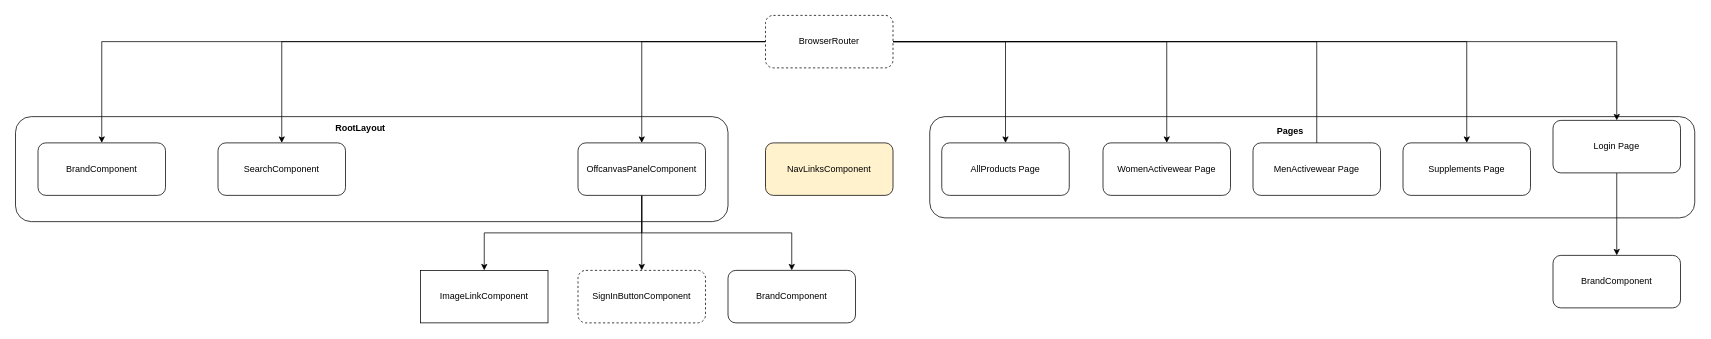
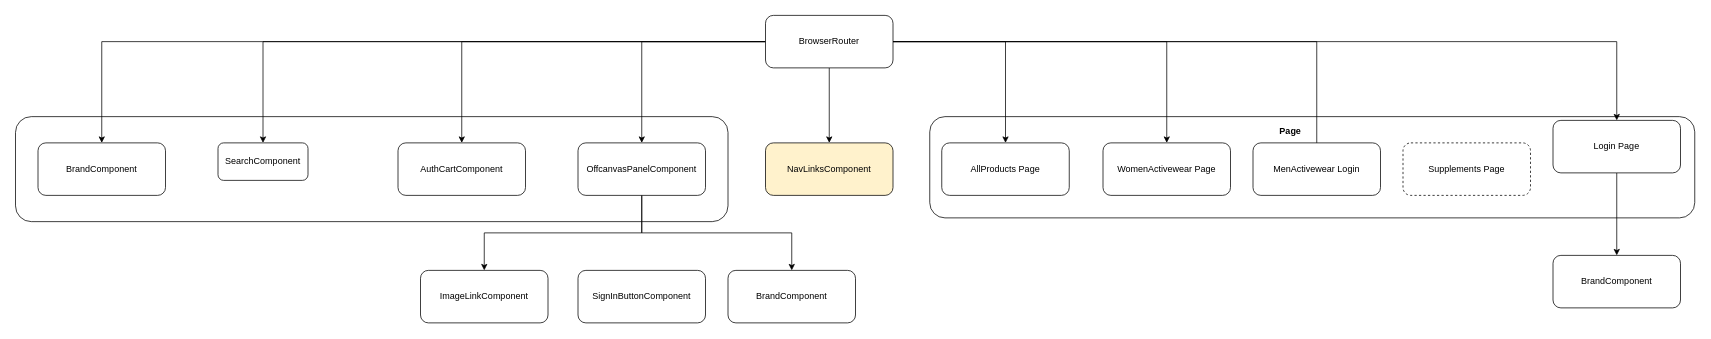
(829, 42) -> (829, 42)
none -> (462, 90)
(1467, 90) -> none
none -> (829, 103)
(360, 128) -> none
(1290, 132) -> (1290, 132)
(282, 169) -> (263, 162)
none -> (462, 169)
(1317, 169) -> (1317, 169)
(1467, 169) -> (1467, 169)
(642, 250) -> none
(484, 297) -> (484, 297)
(642, 297) -> (642, 297)
